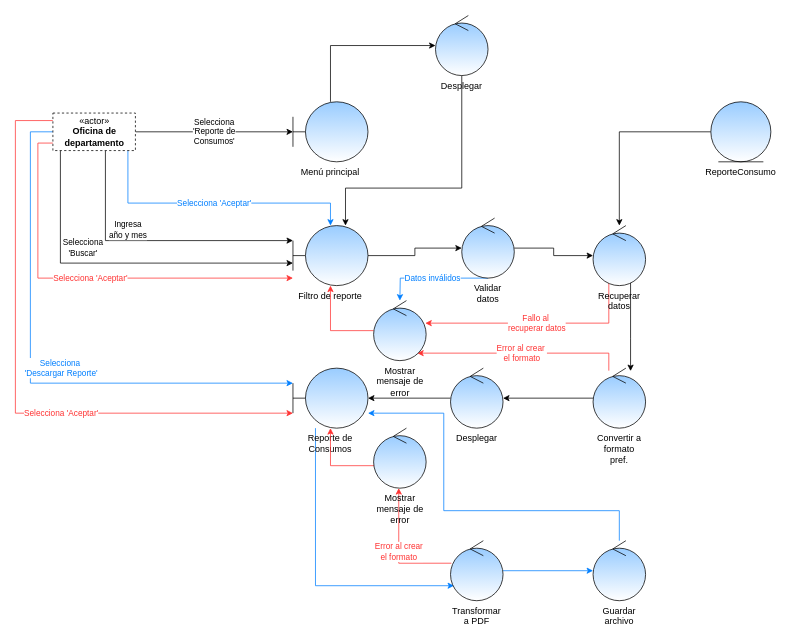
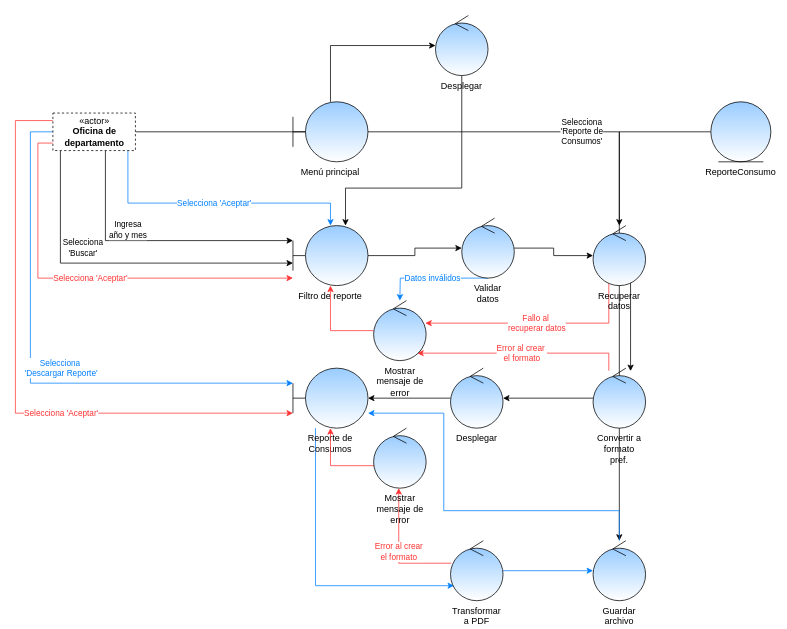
(213, 132) -> (492, 132)
